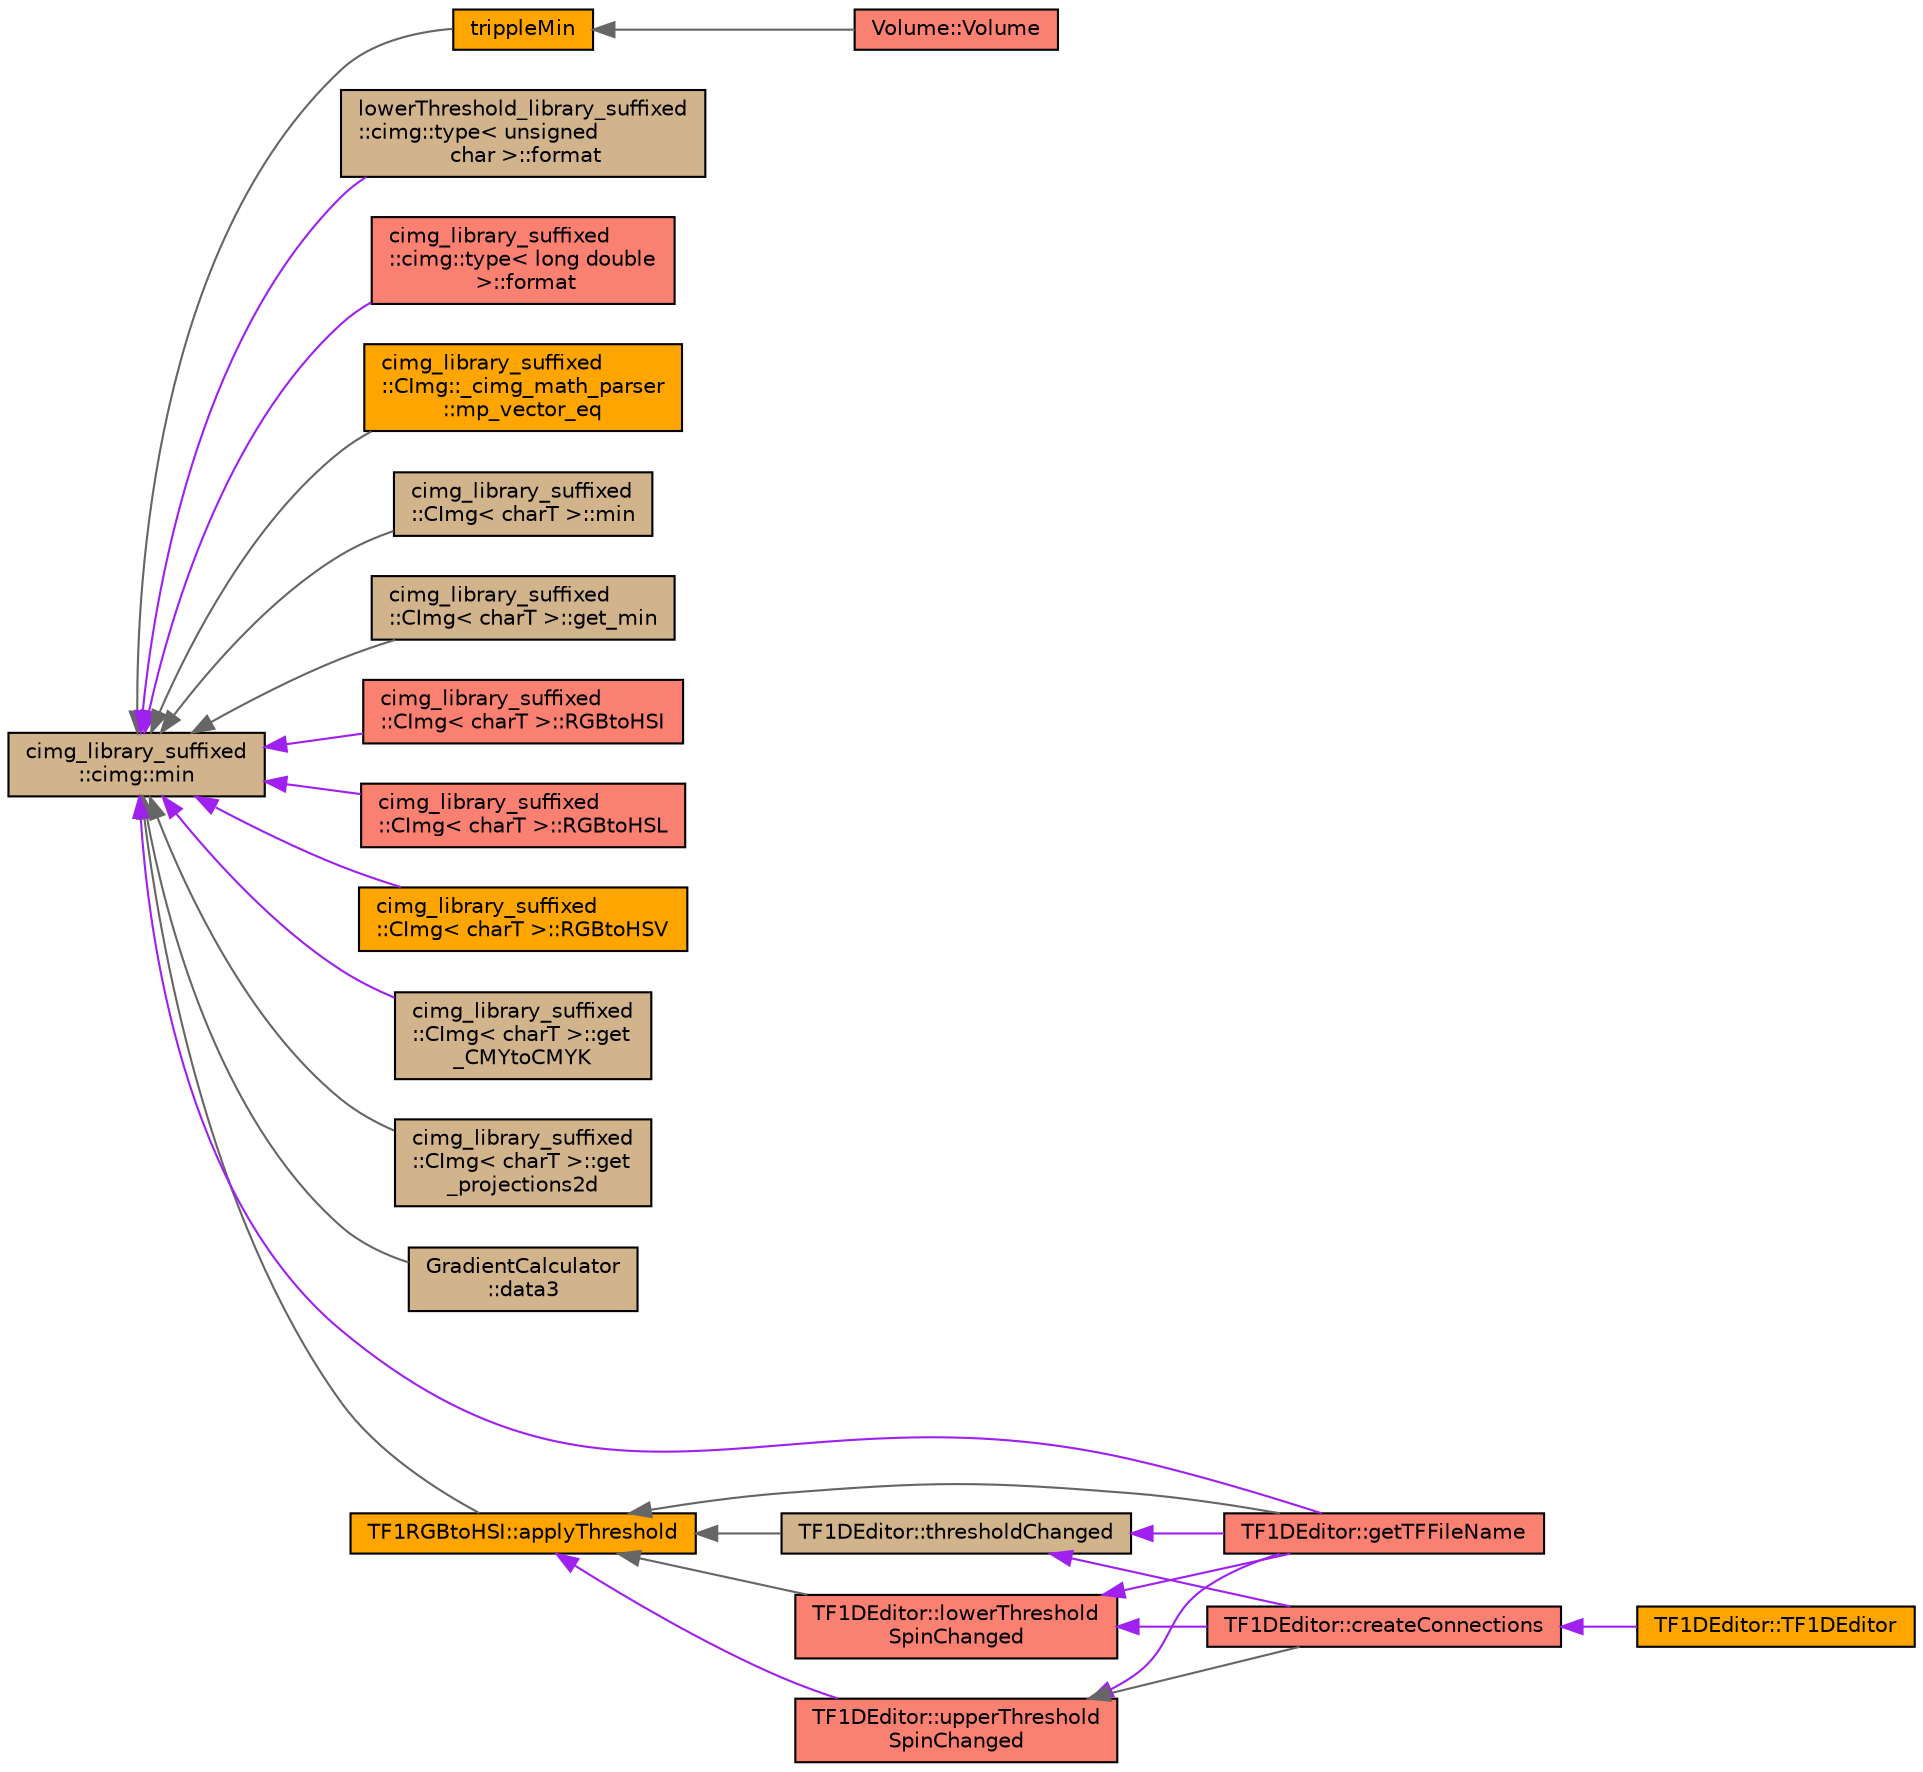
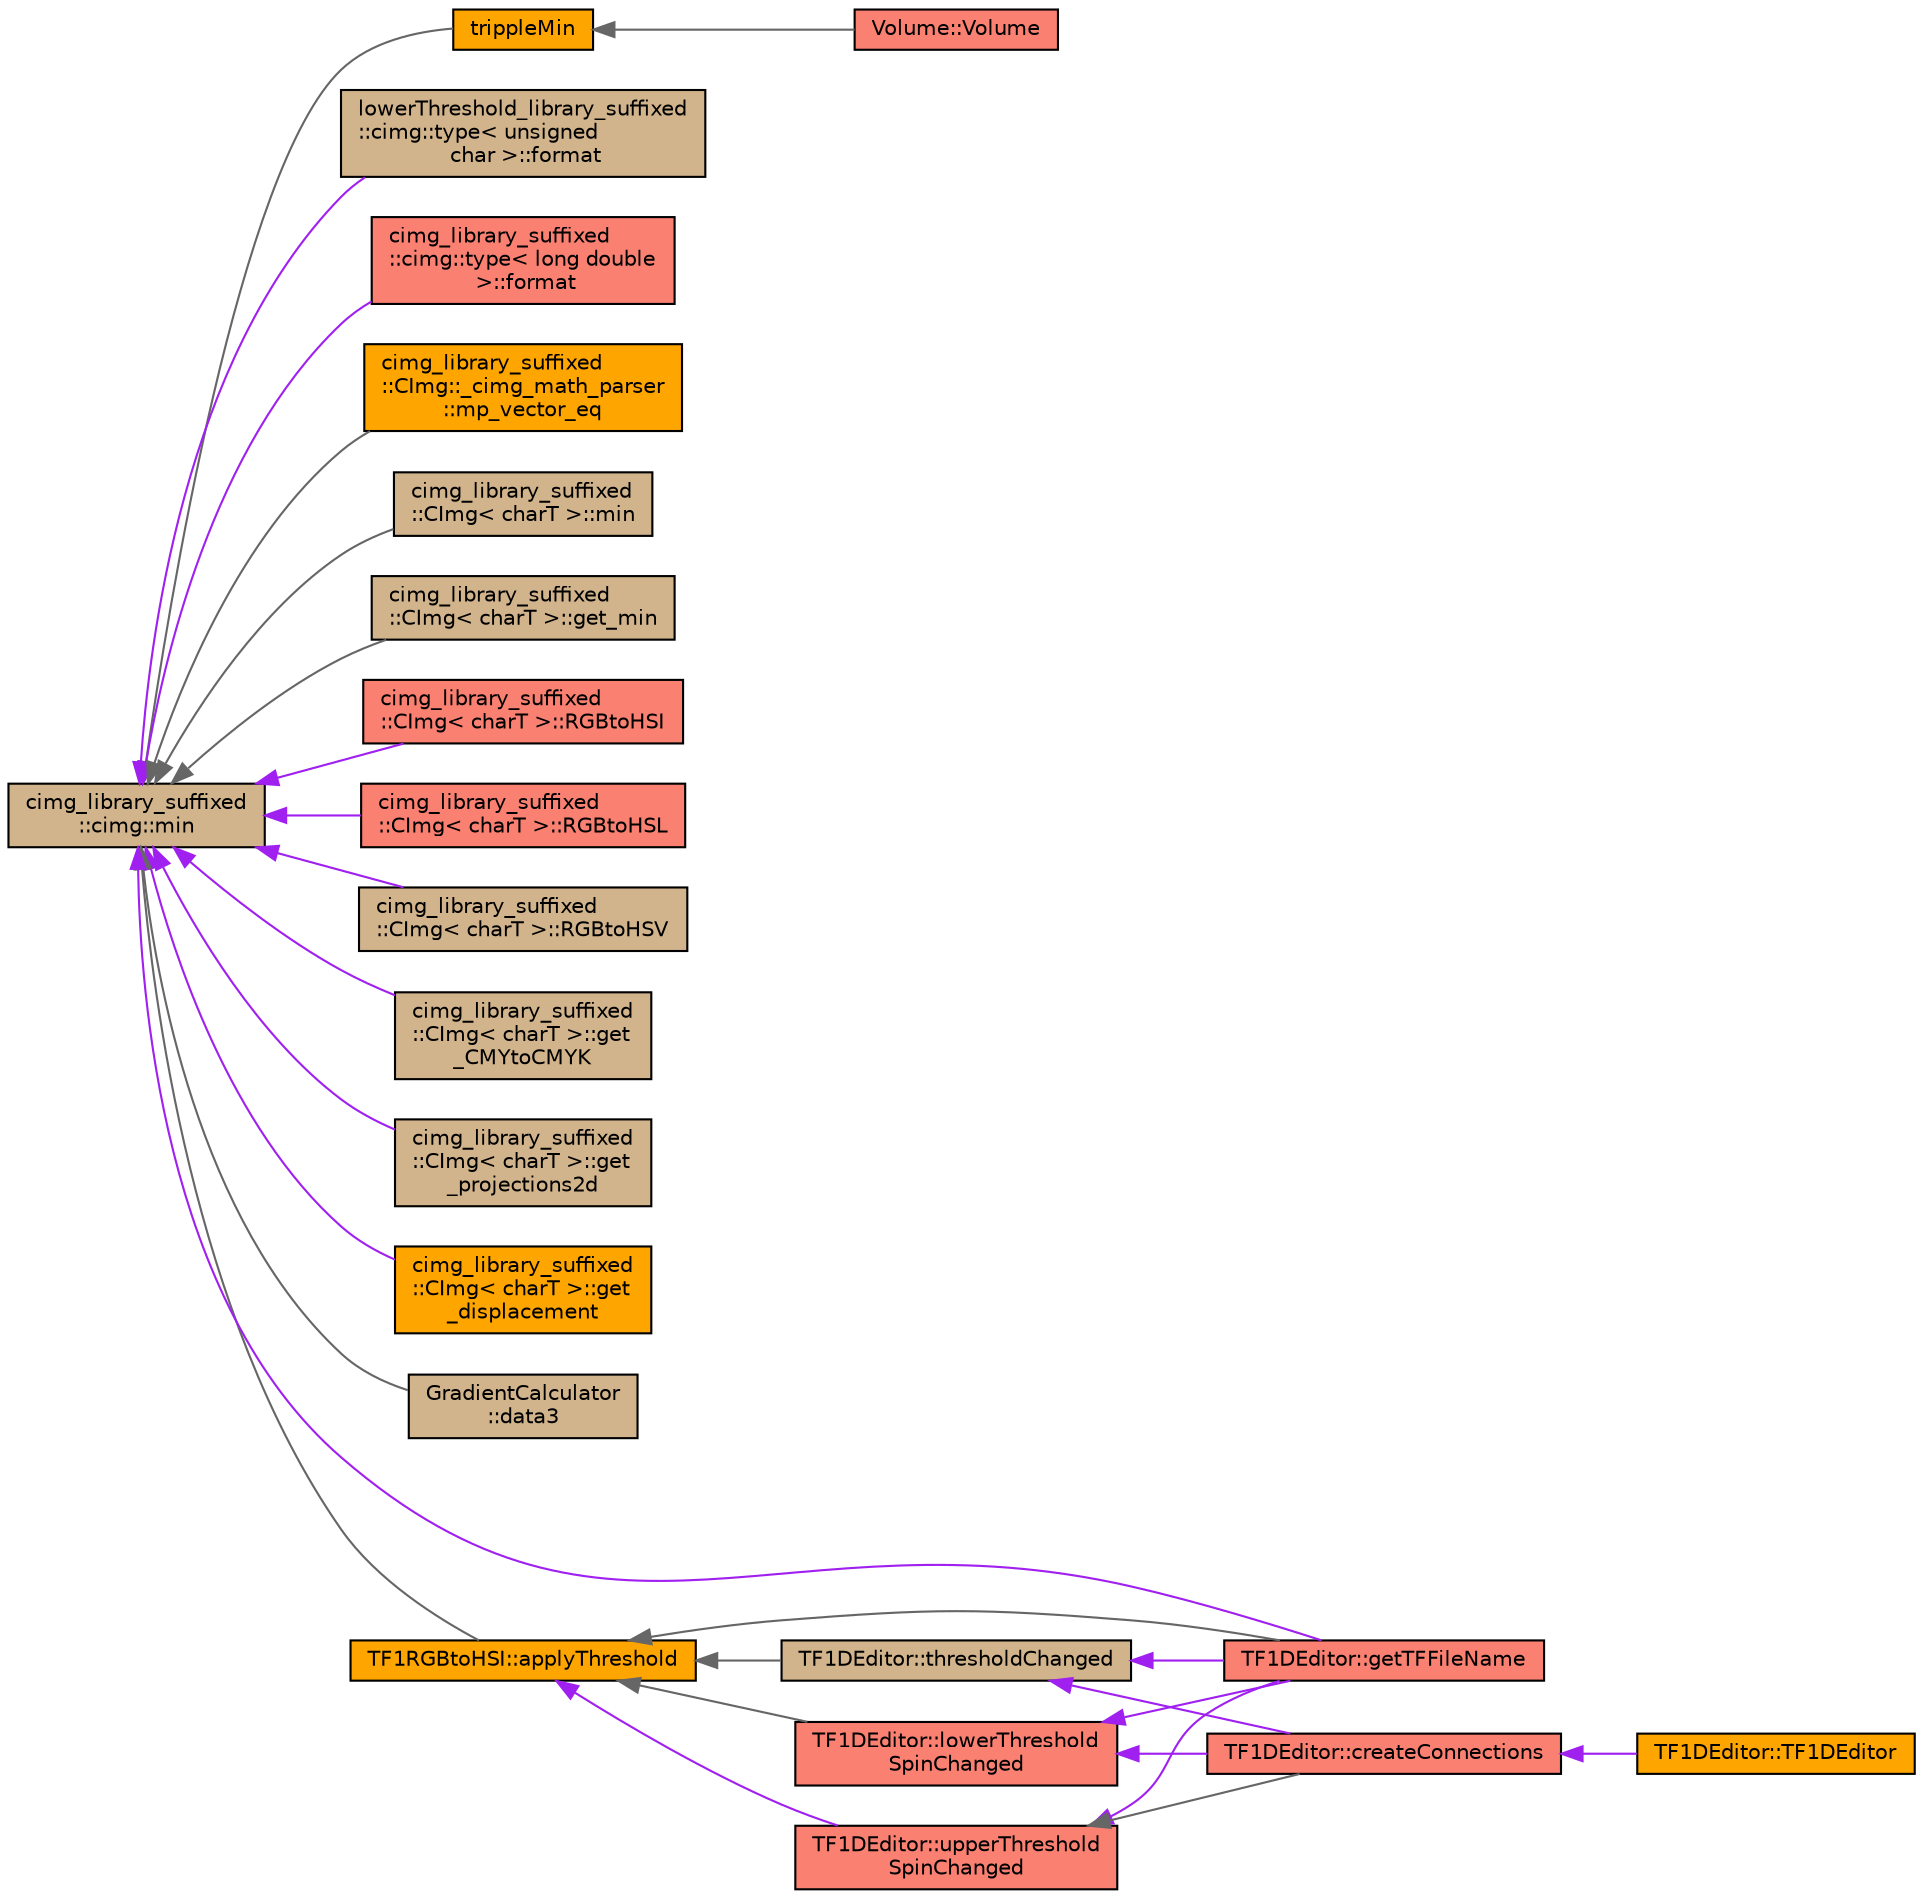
(523, 919) -> (523, 919)
(249, 996) -> (259, 1017)
none -> (523, 1290)
